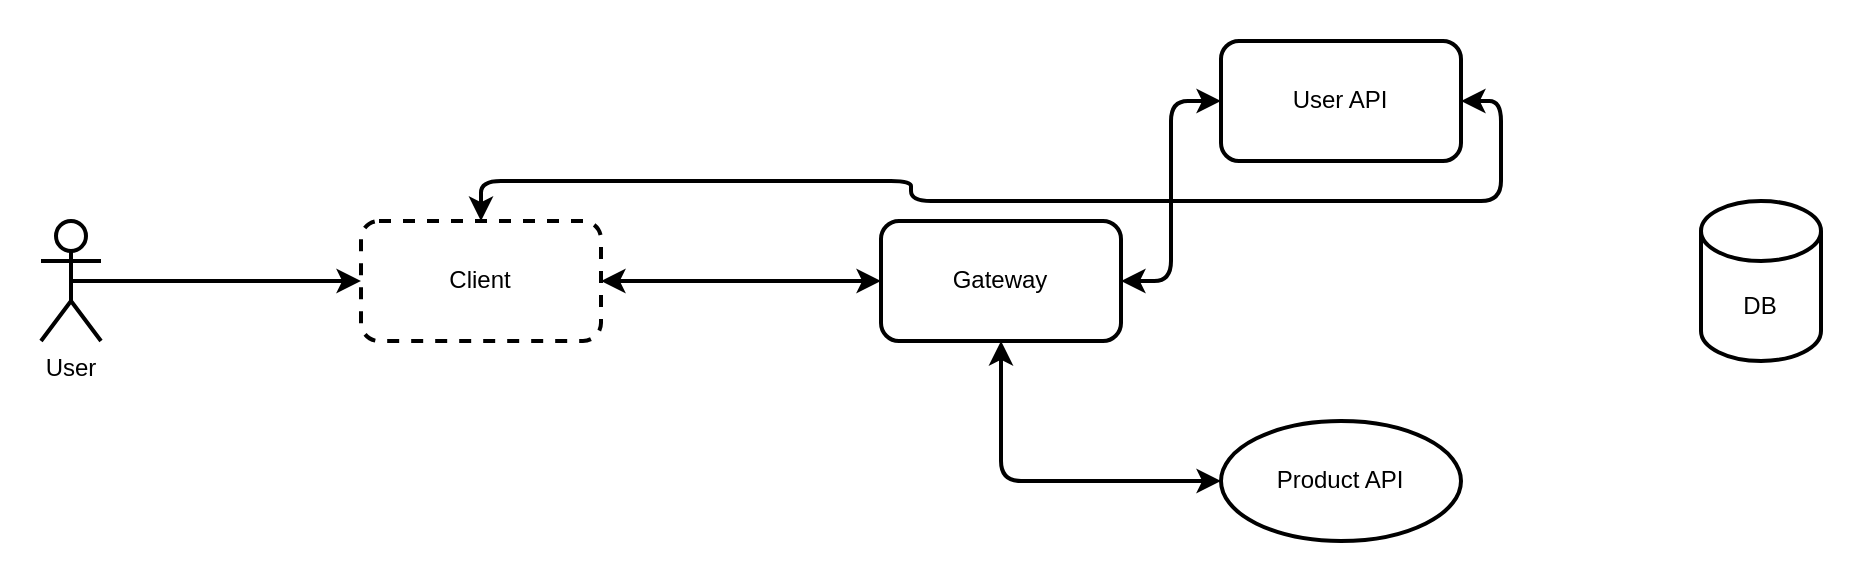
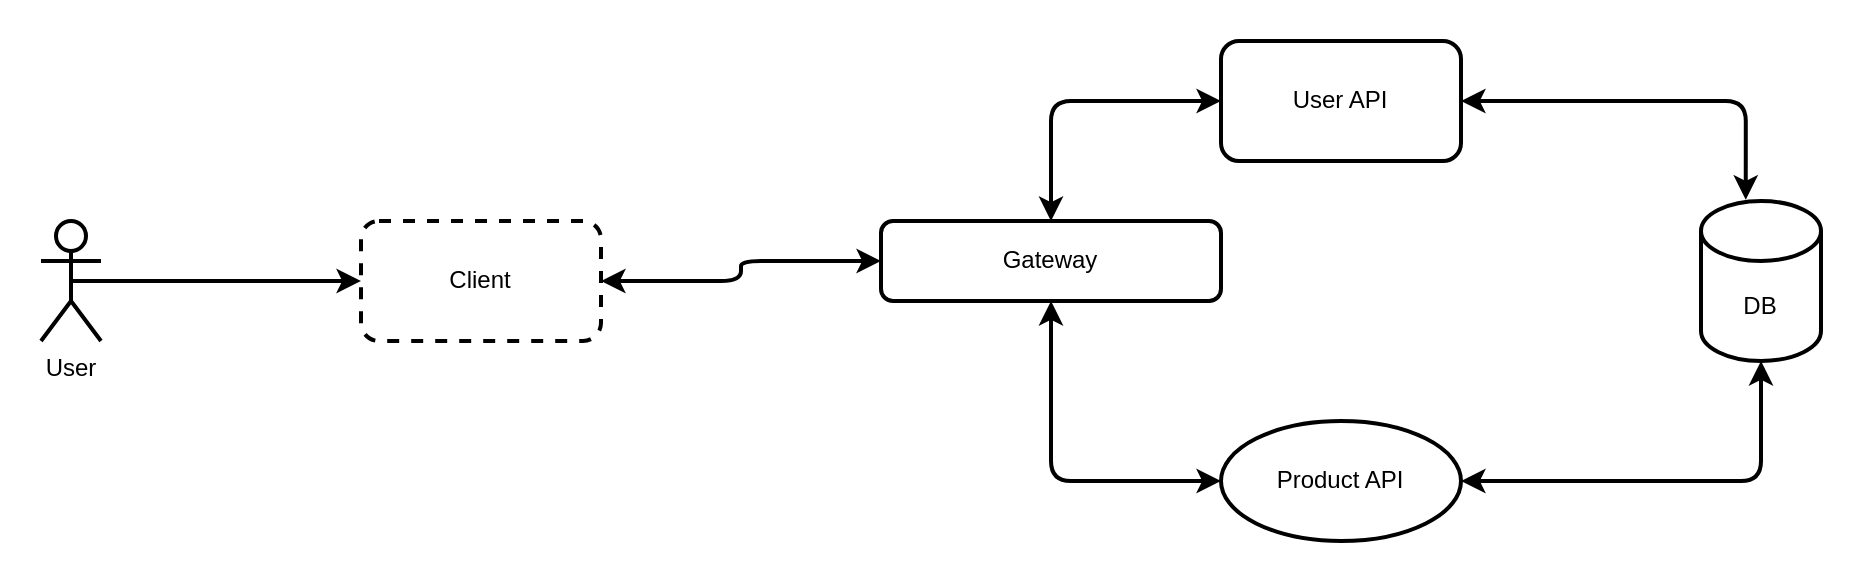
(1027, 201) -> (1652, 101)
(1001, 281) -> (1051, 261)
none -> (1664, 481)
